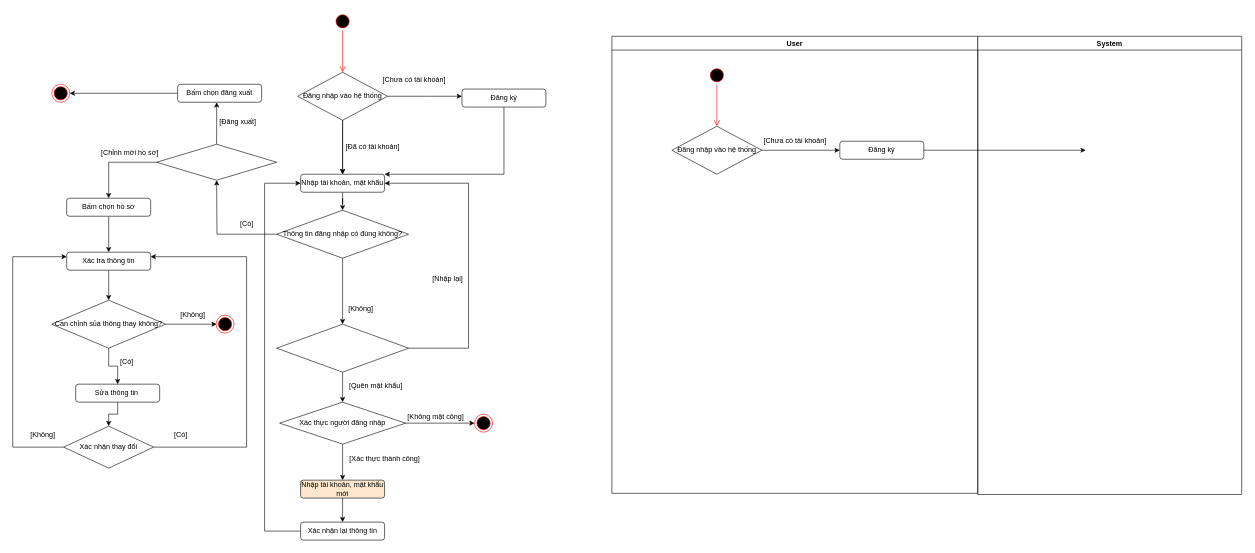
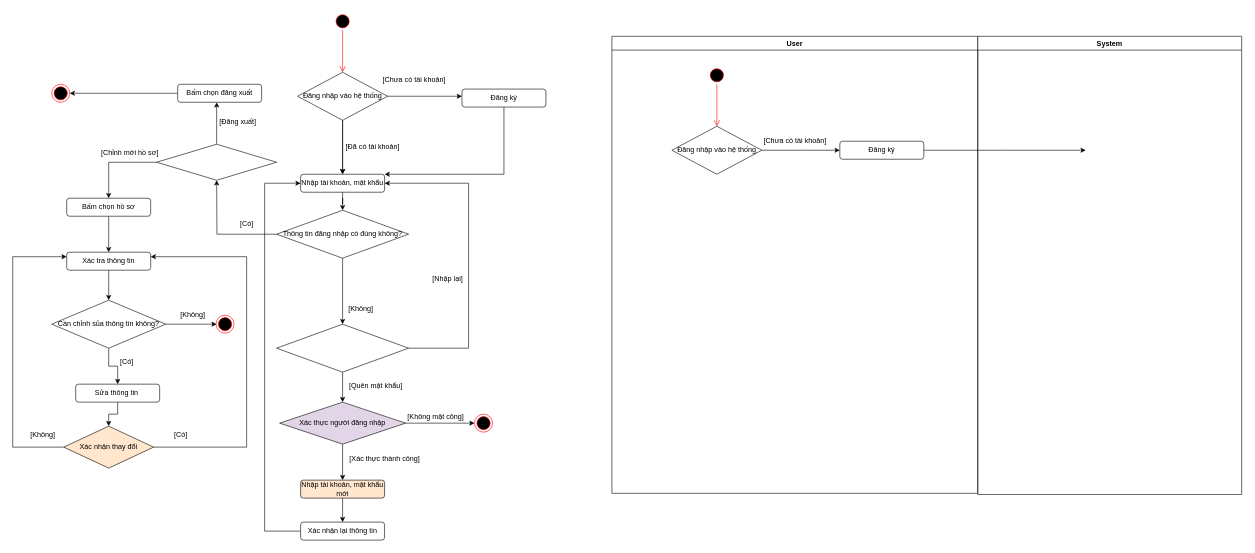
(108, 324) -> (108, 324)
(342, 423) -> (342, 423)
(108, 447) -> (108, 447)
